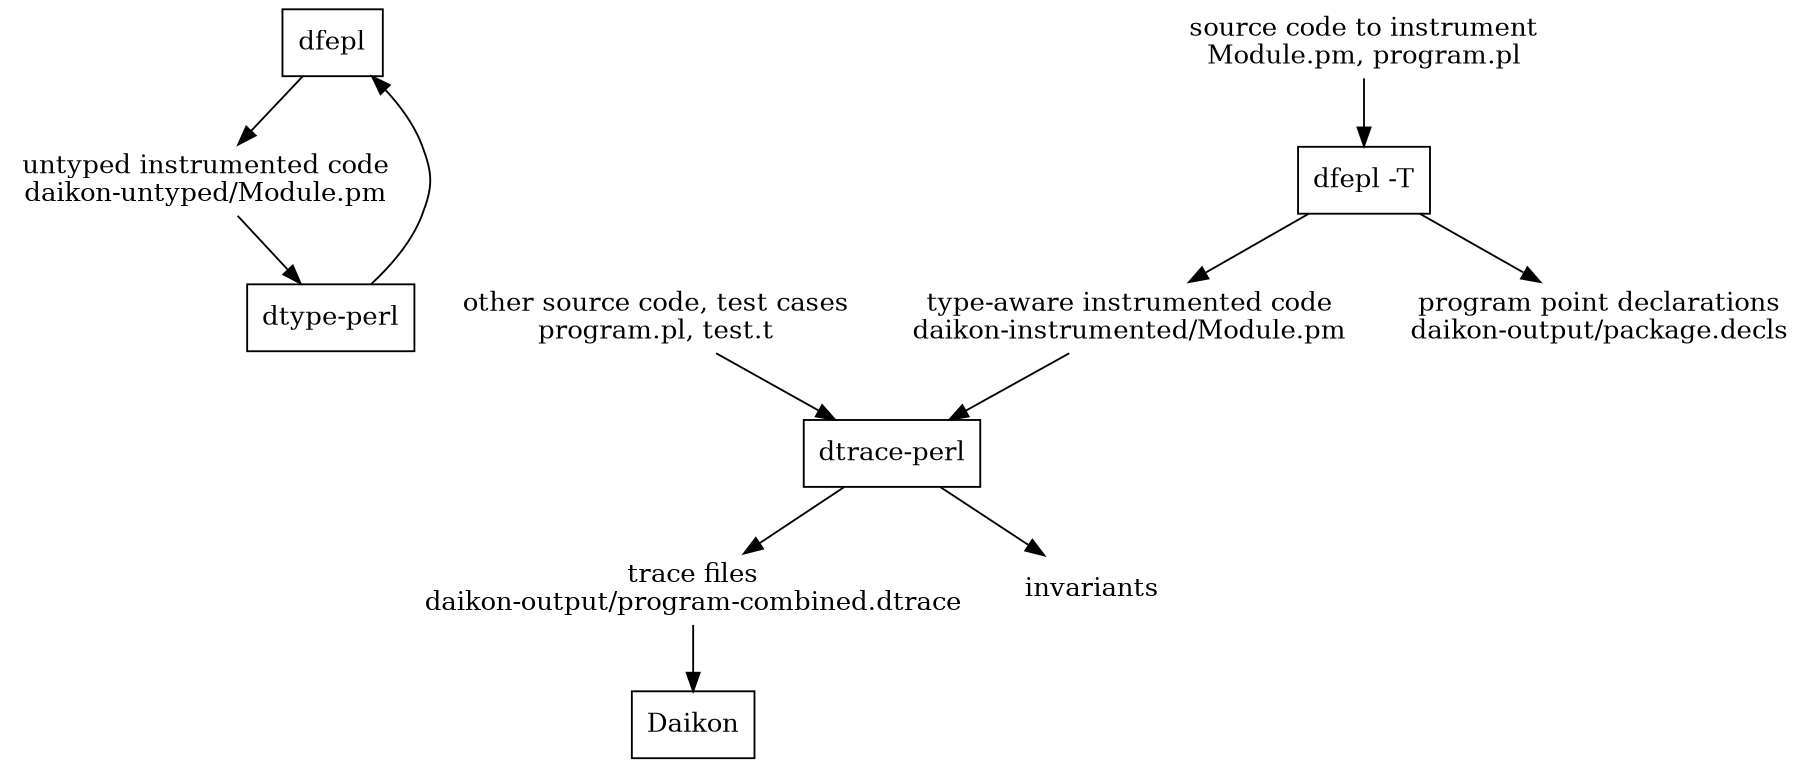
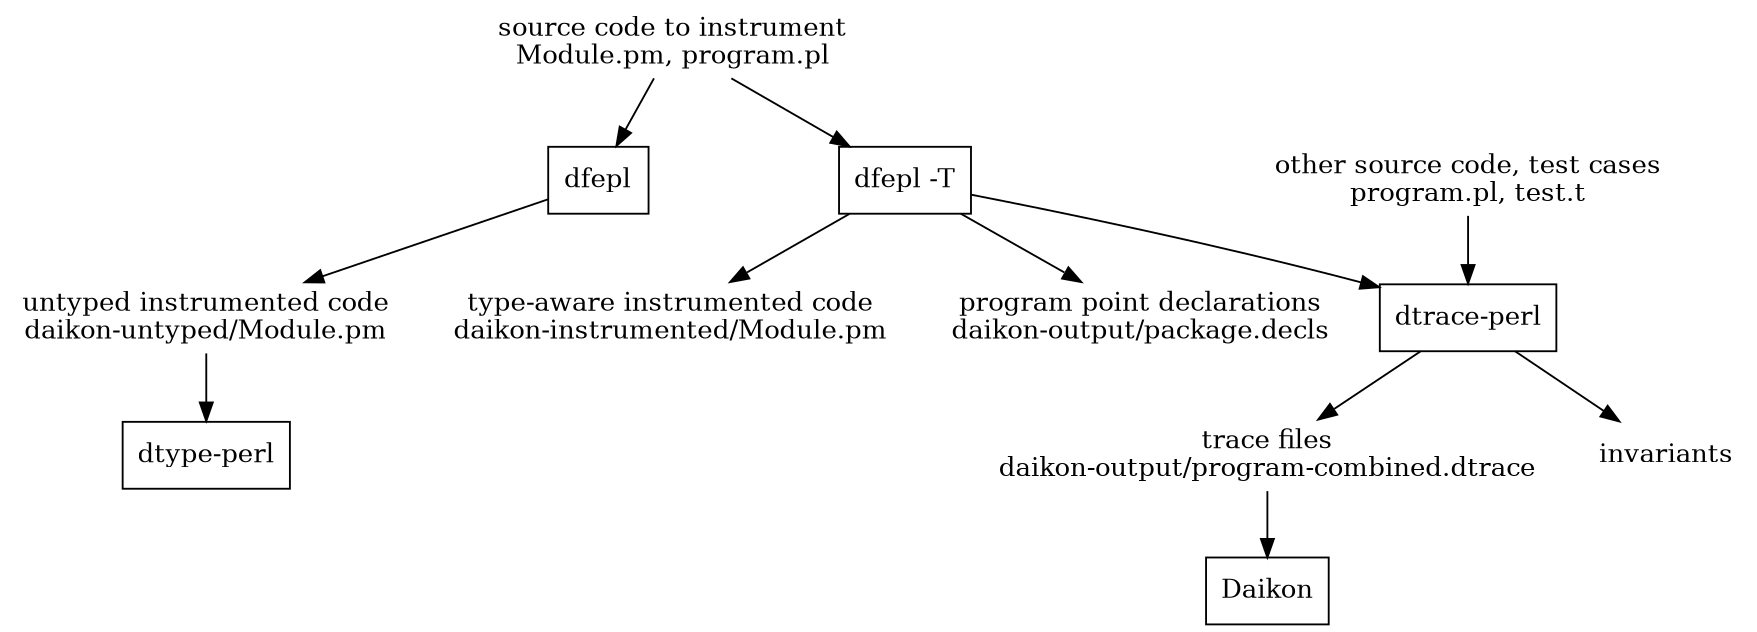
(429, 190) -> (640, 104)
(1018, 382) -> (1167, 236)
